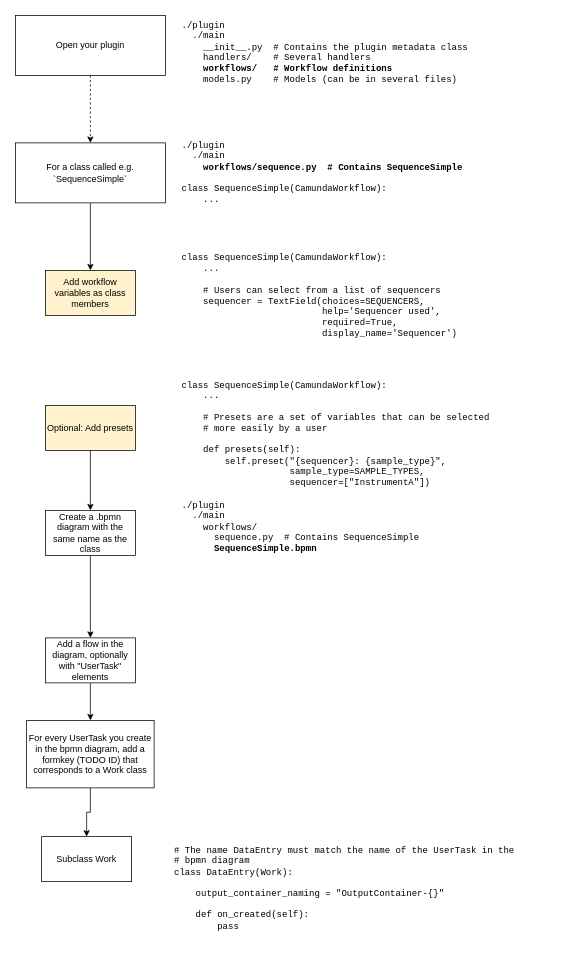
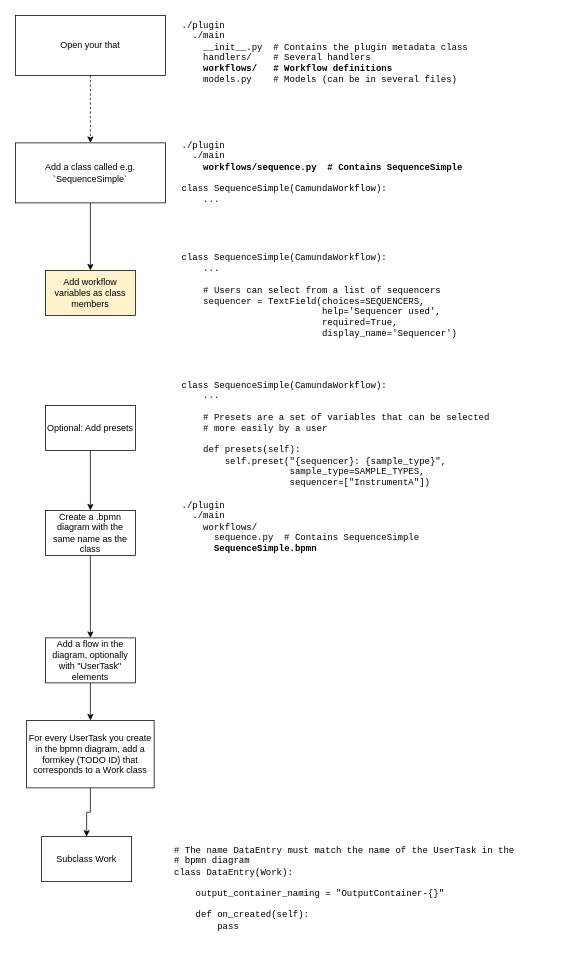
(90, 45) -> (90, 45)
(90, 173) -> (90, 173)
(90, 428) -> (90, 428)
